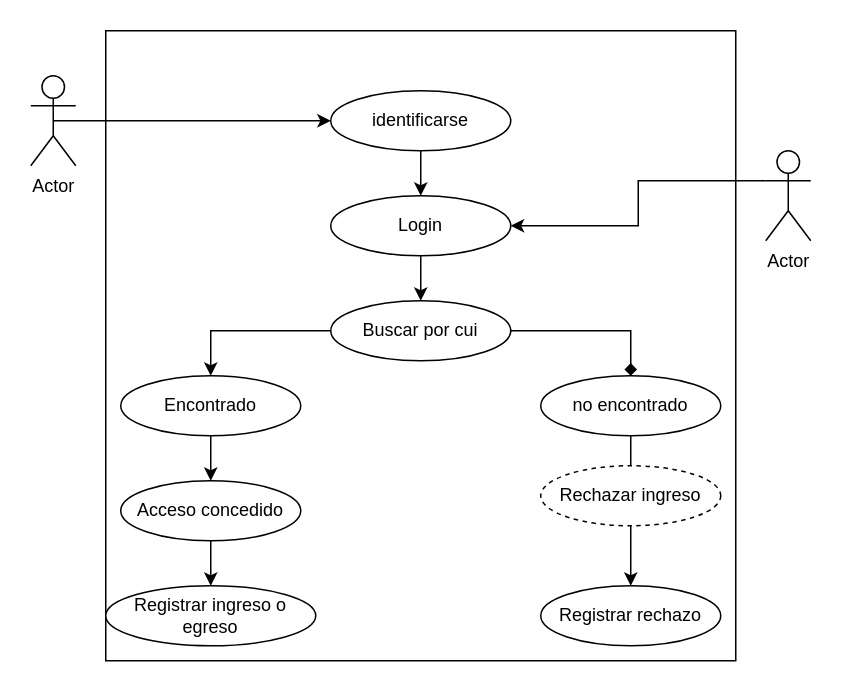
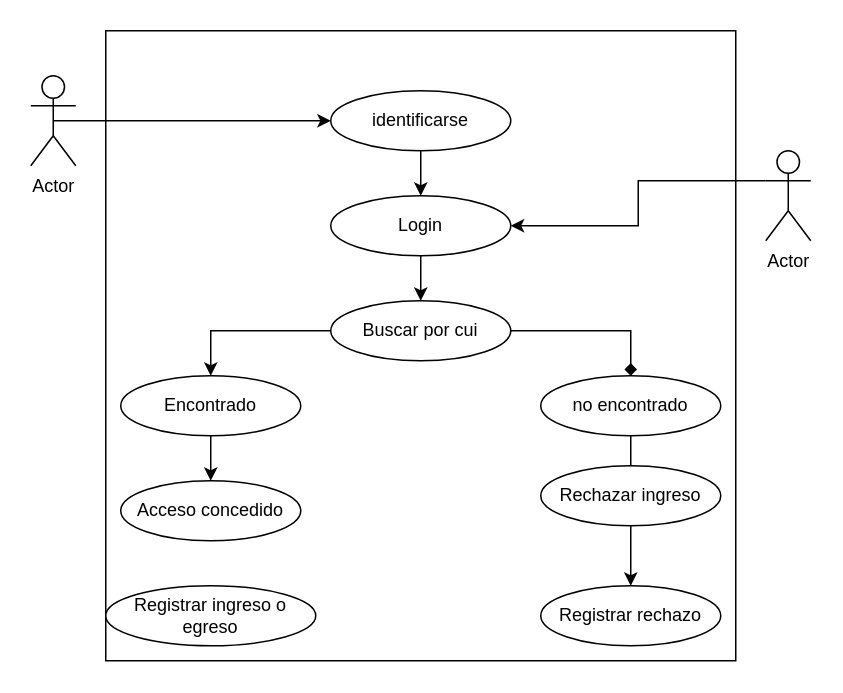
(631, 496) -> (631, 496)
(211, 558) -> none
